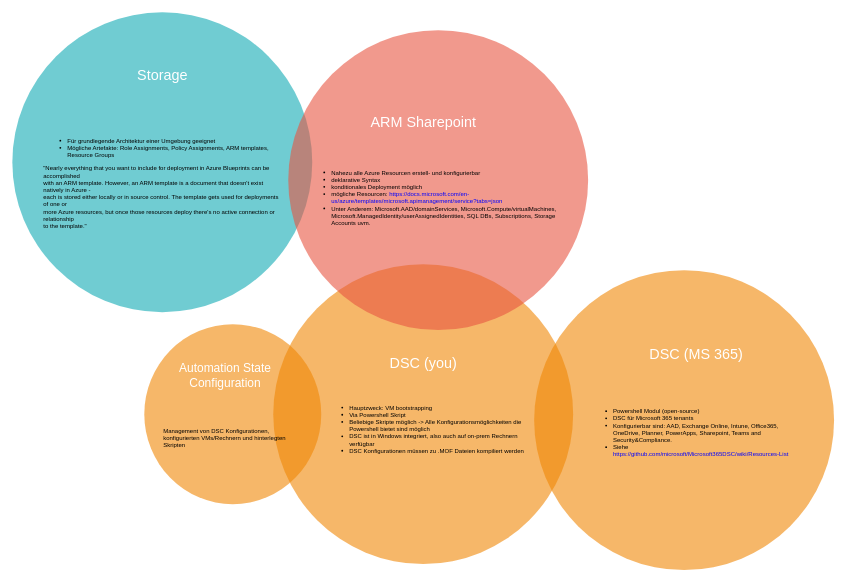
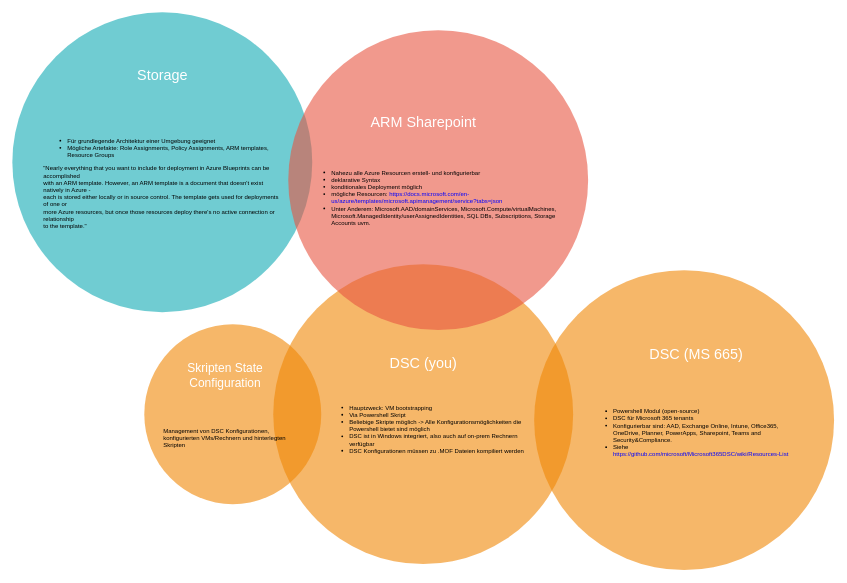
(697, 354) -> (697, 354)
(225, 375) -> (225, 375)
